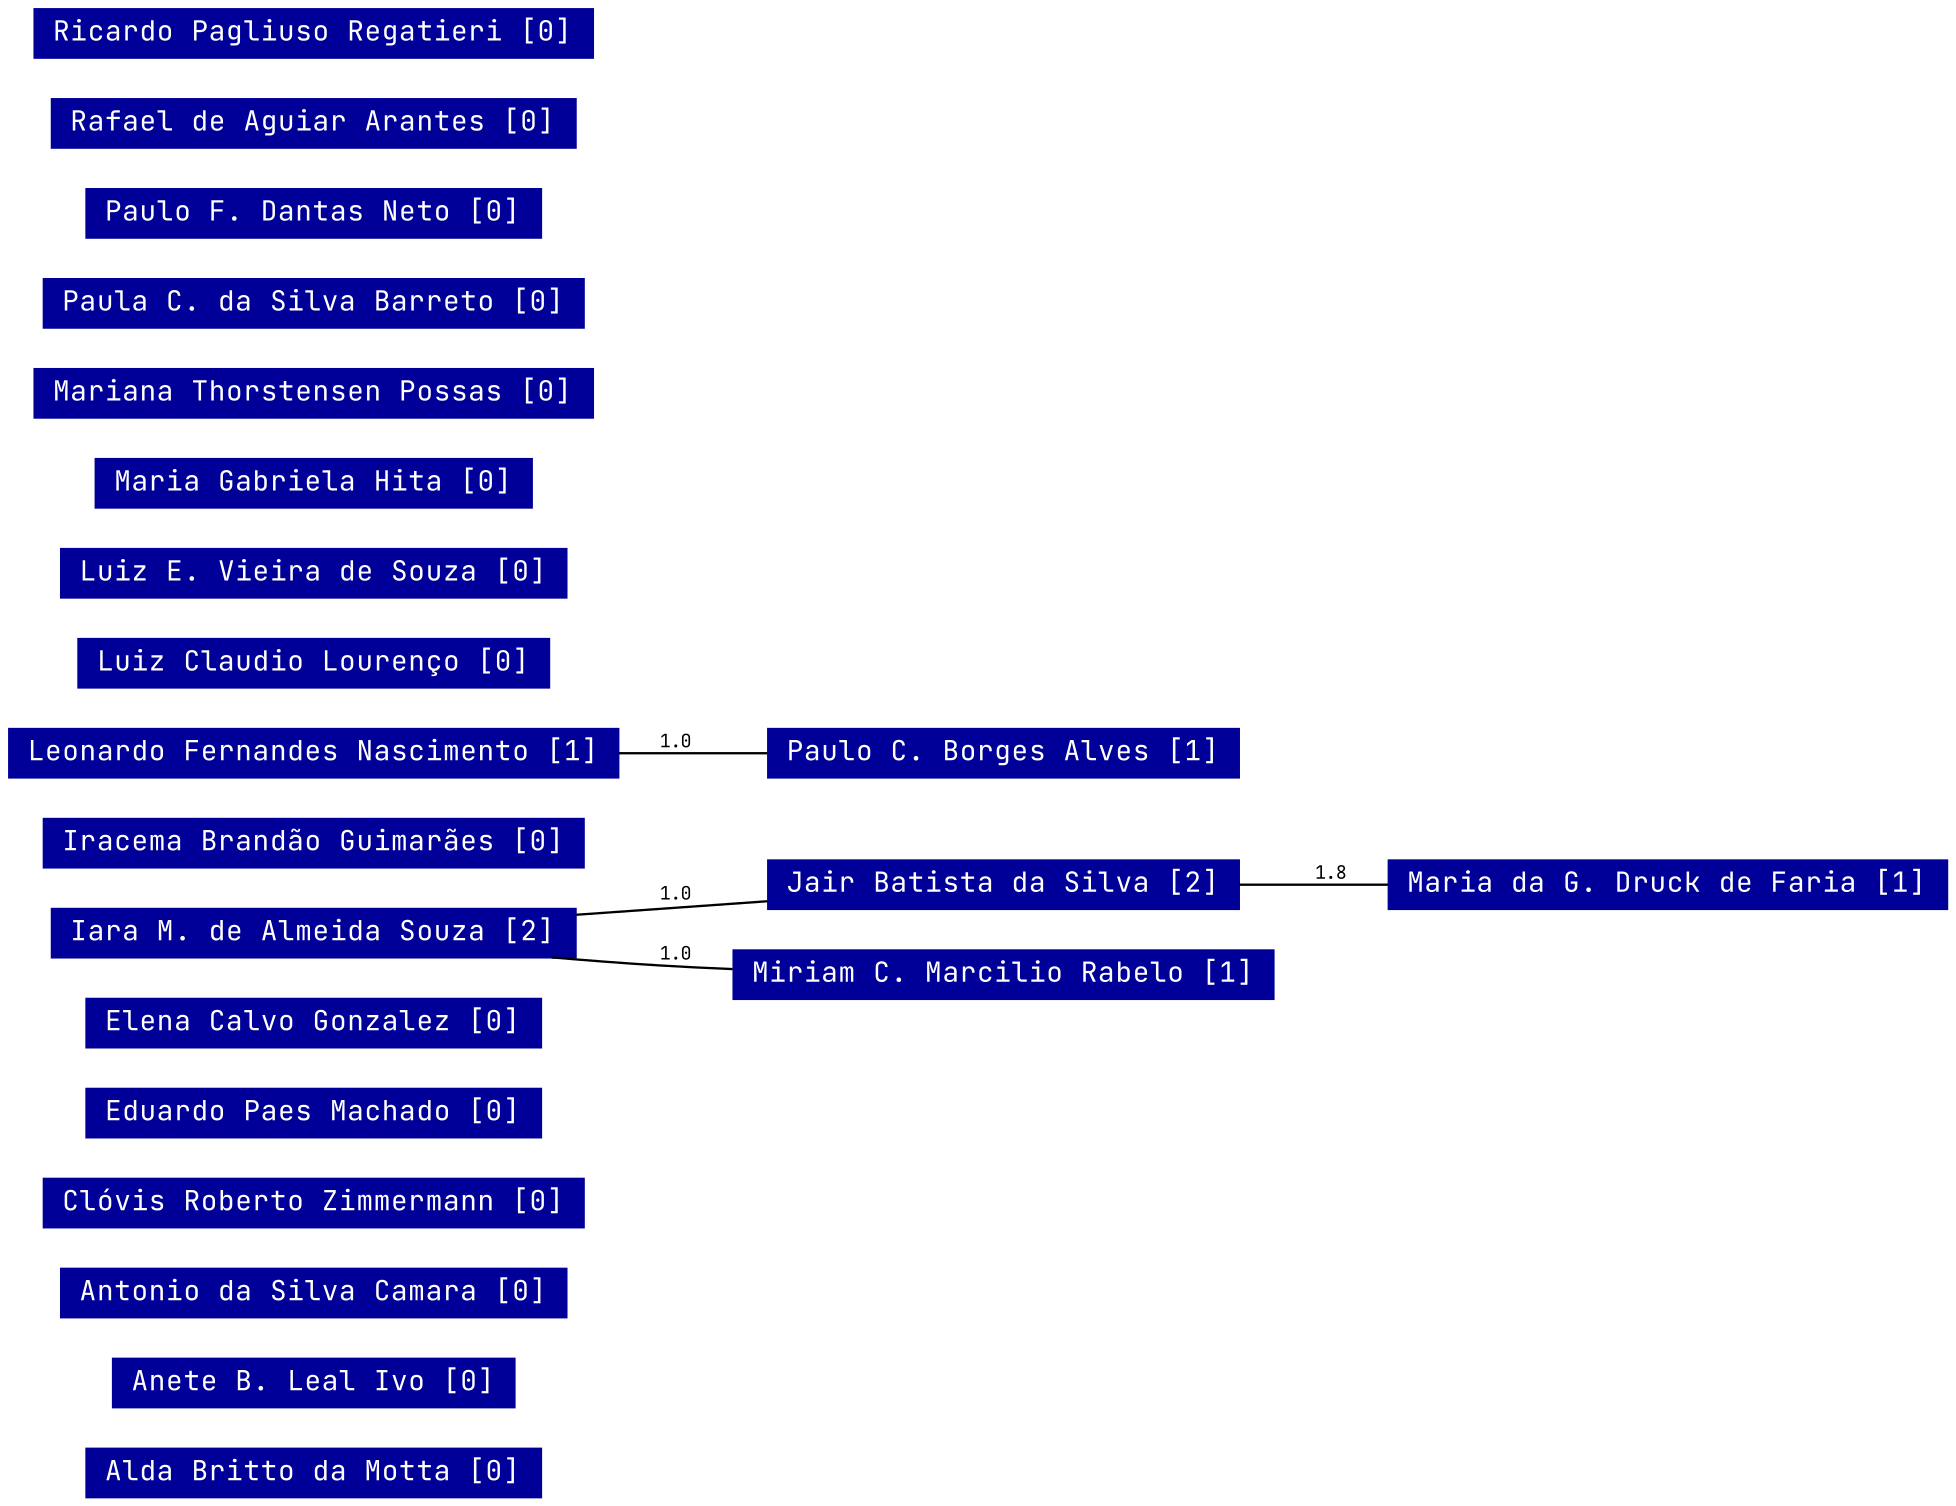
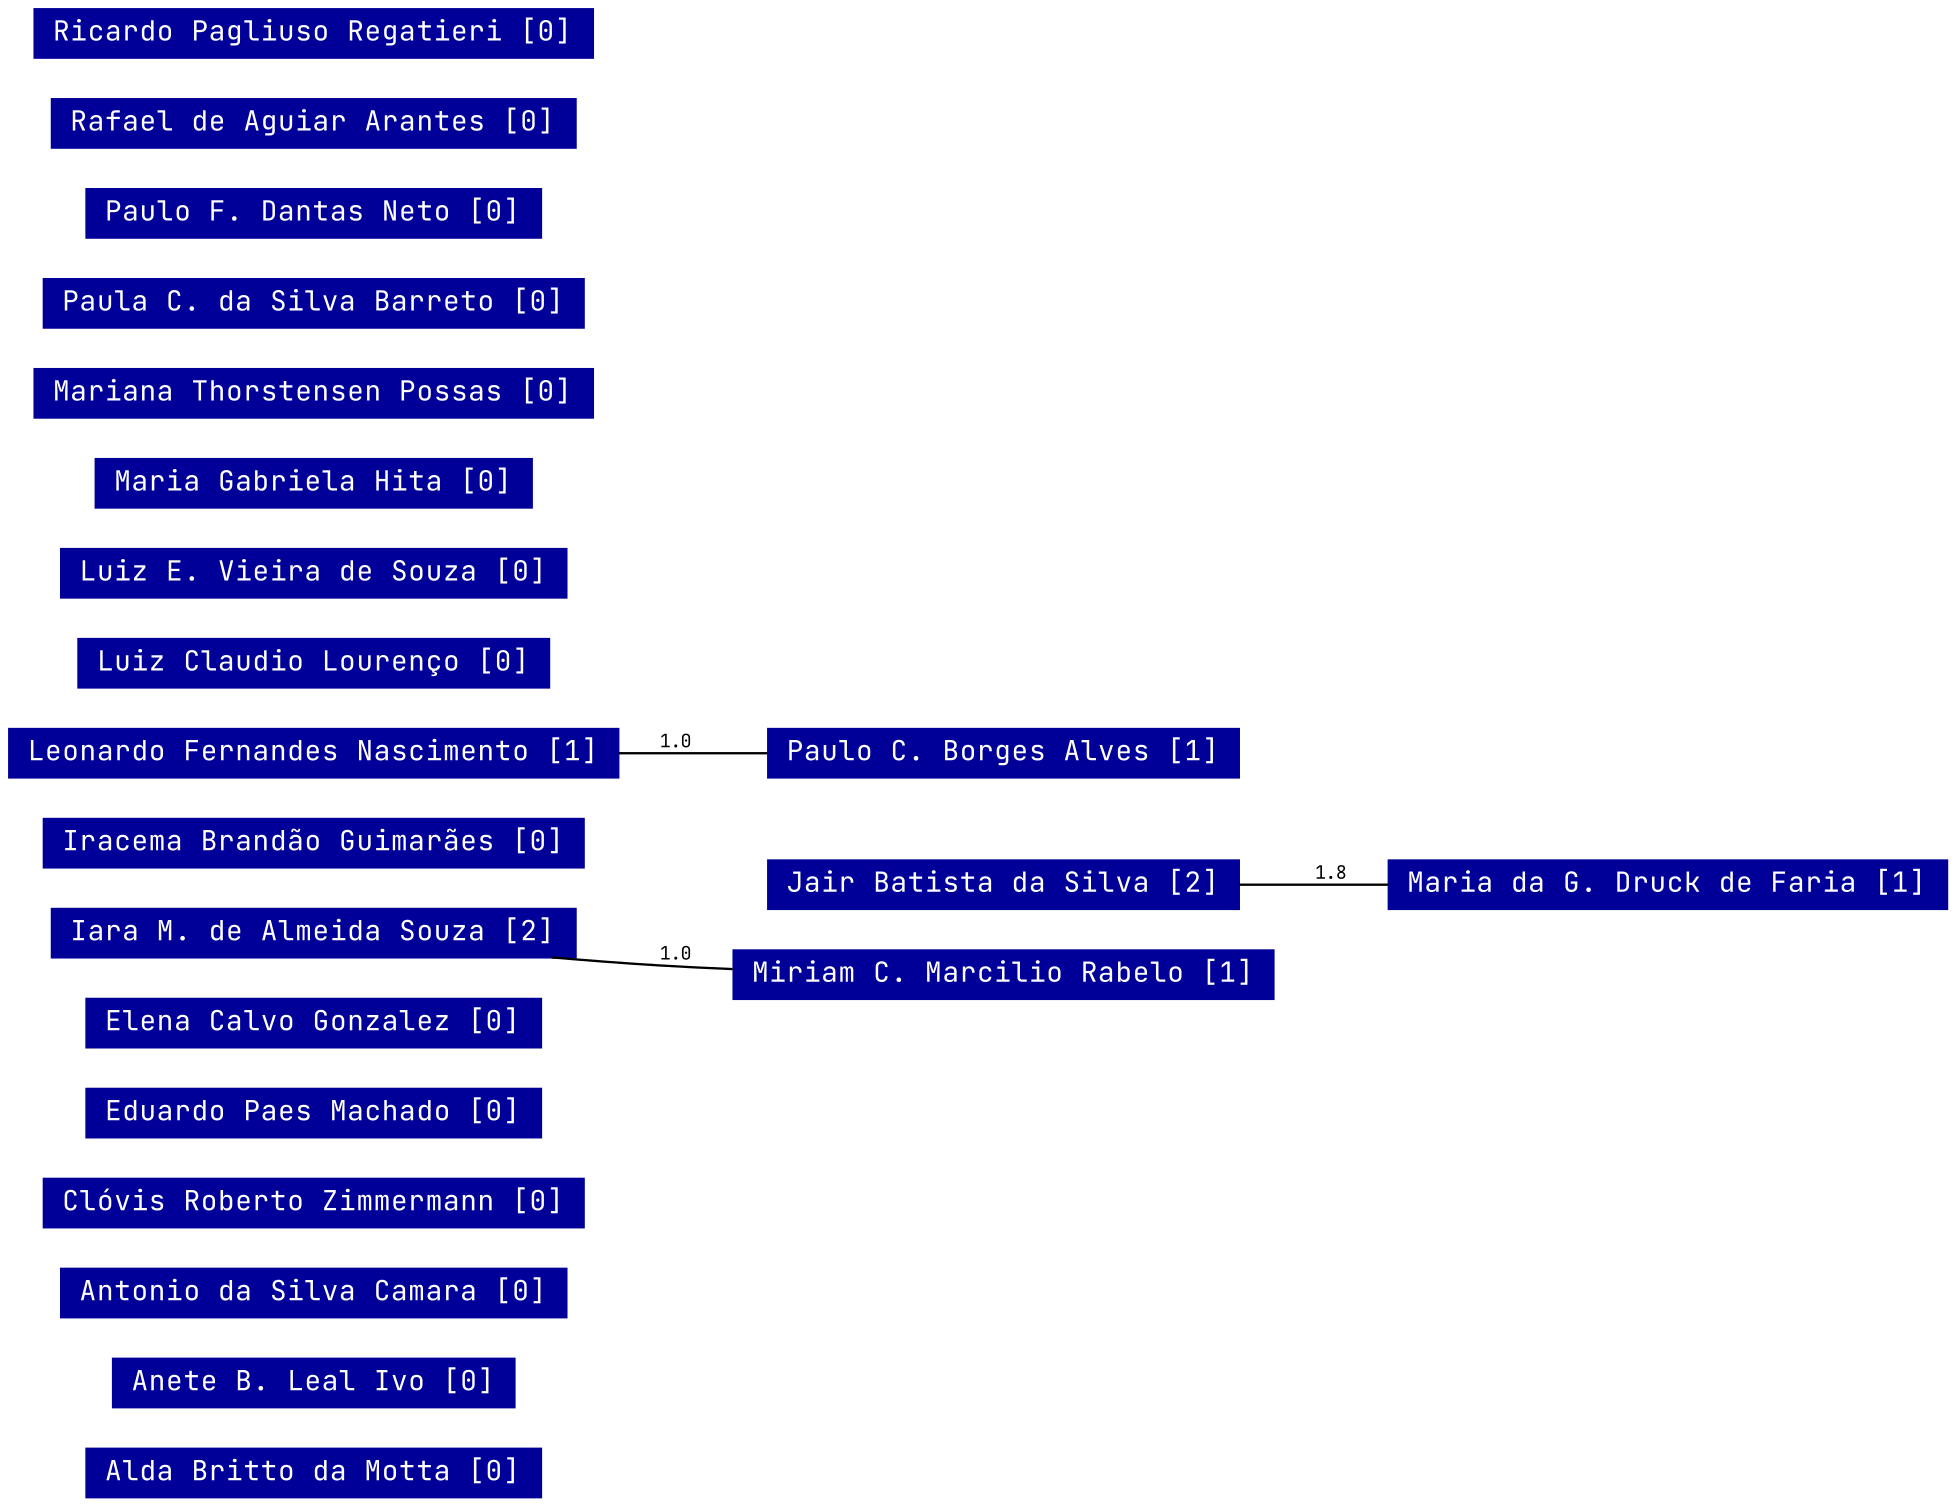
(672, 908) -> none
